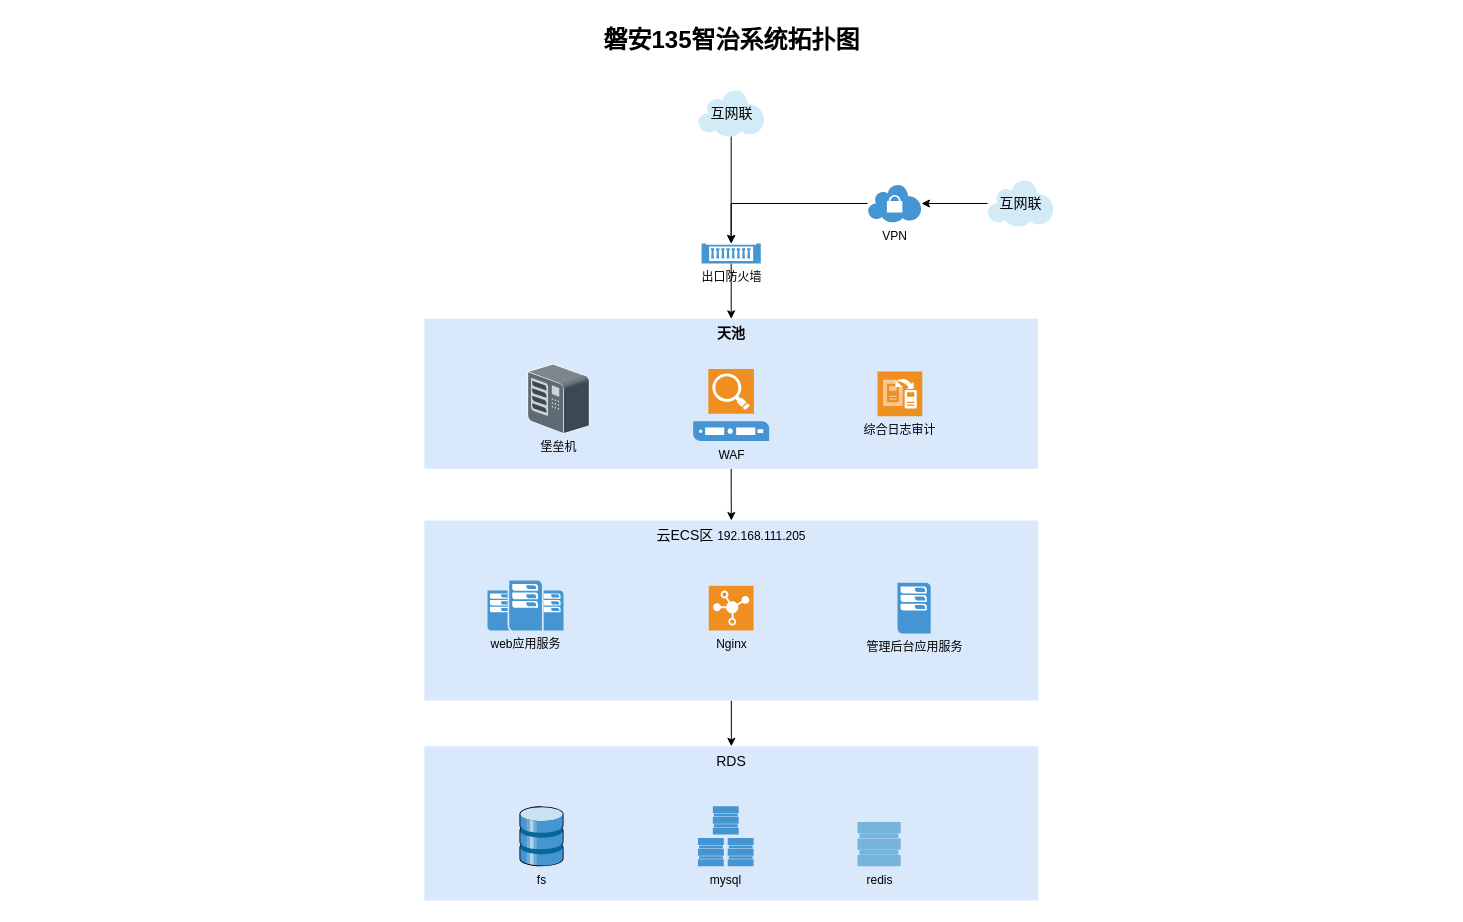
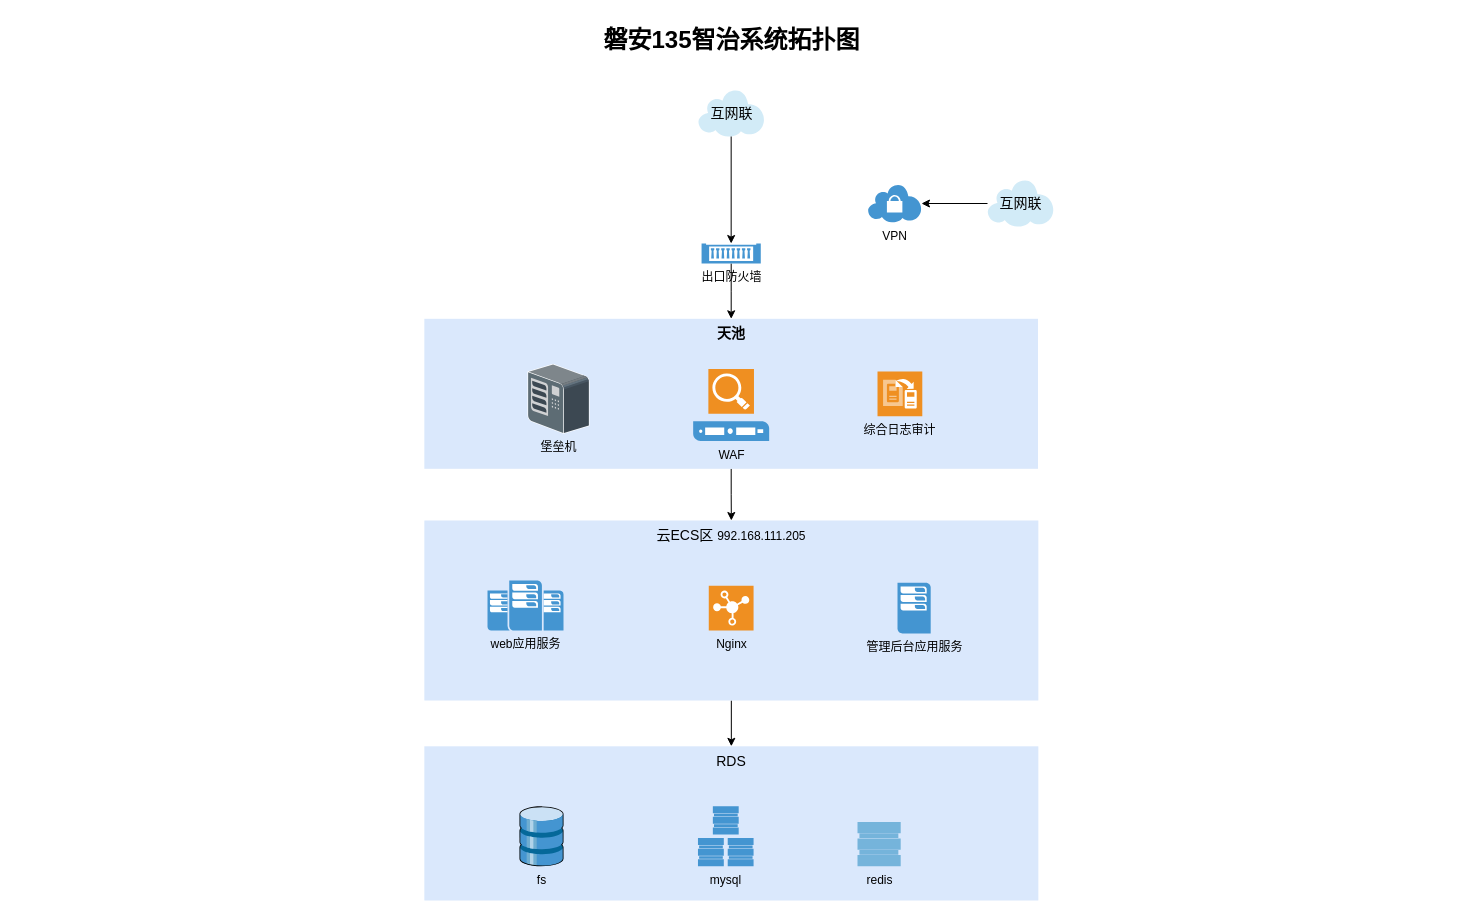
(800, 204) -> none
(732, 536) -> (732, 536)
